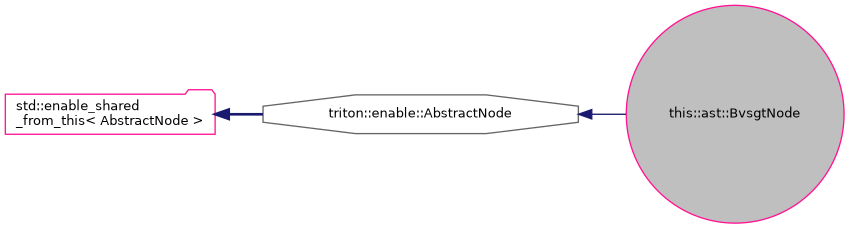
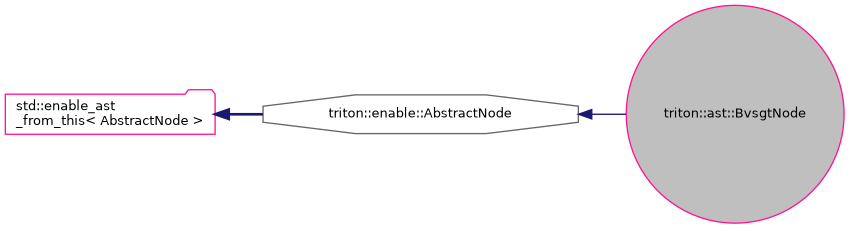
(110, 114) -> (110, 114)
(735, 114) -> (735, 114)
